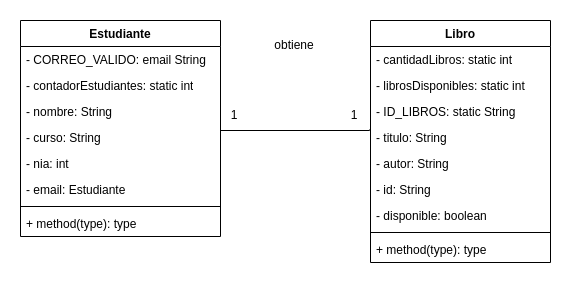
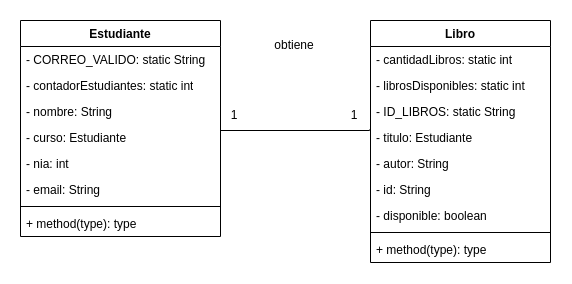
(113, 61) -> (118, 61)
(71, 139) -> (84, 139)
(421, 139) -> (434, 139)
(81, 191) -> (68, 191)
